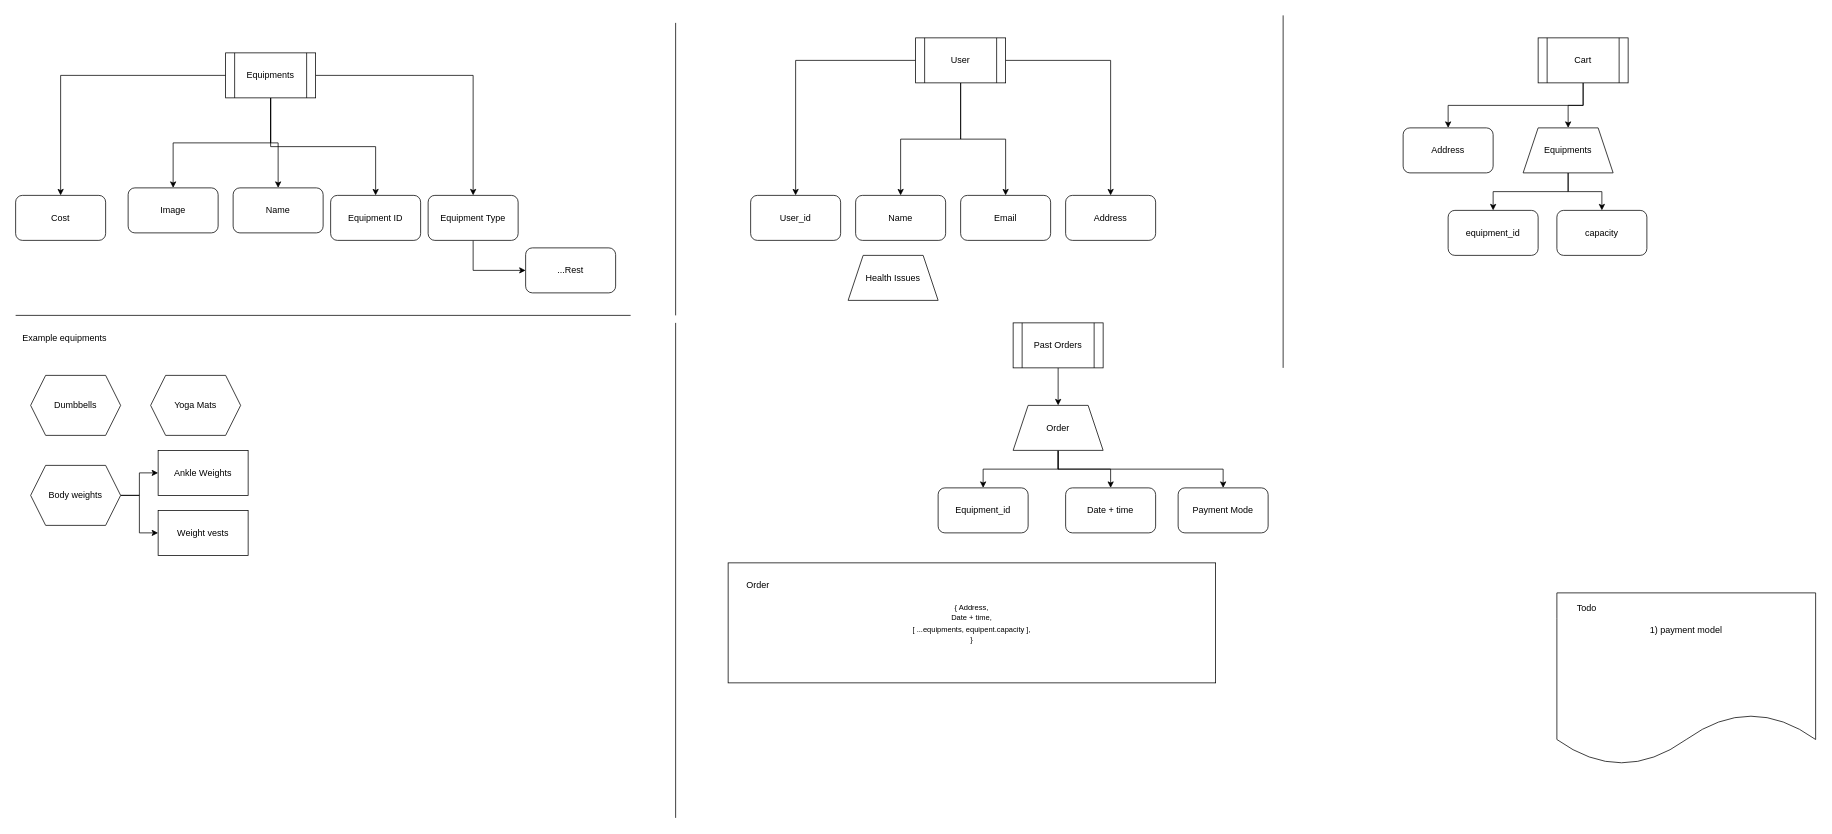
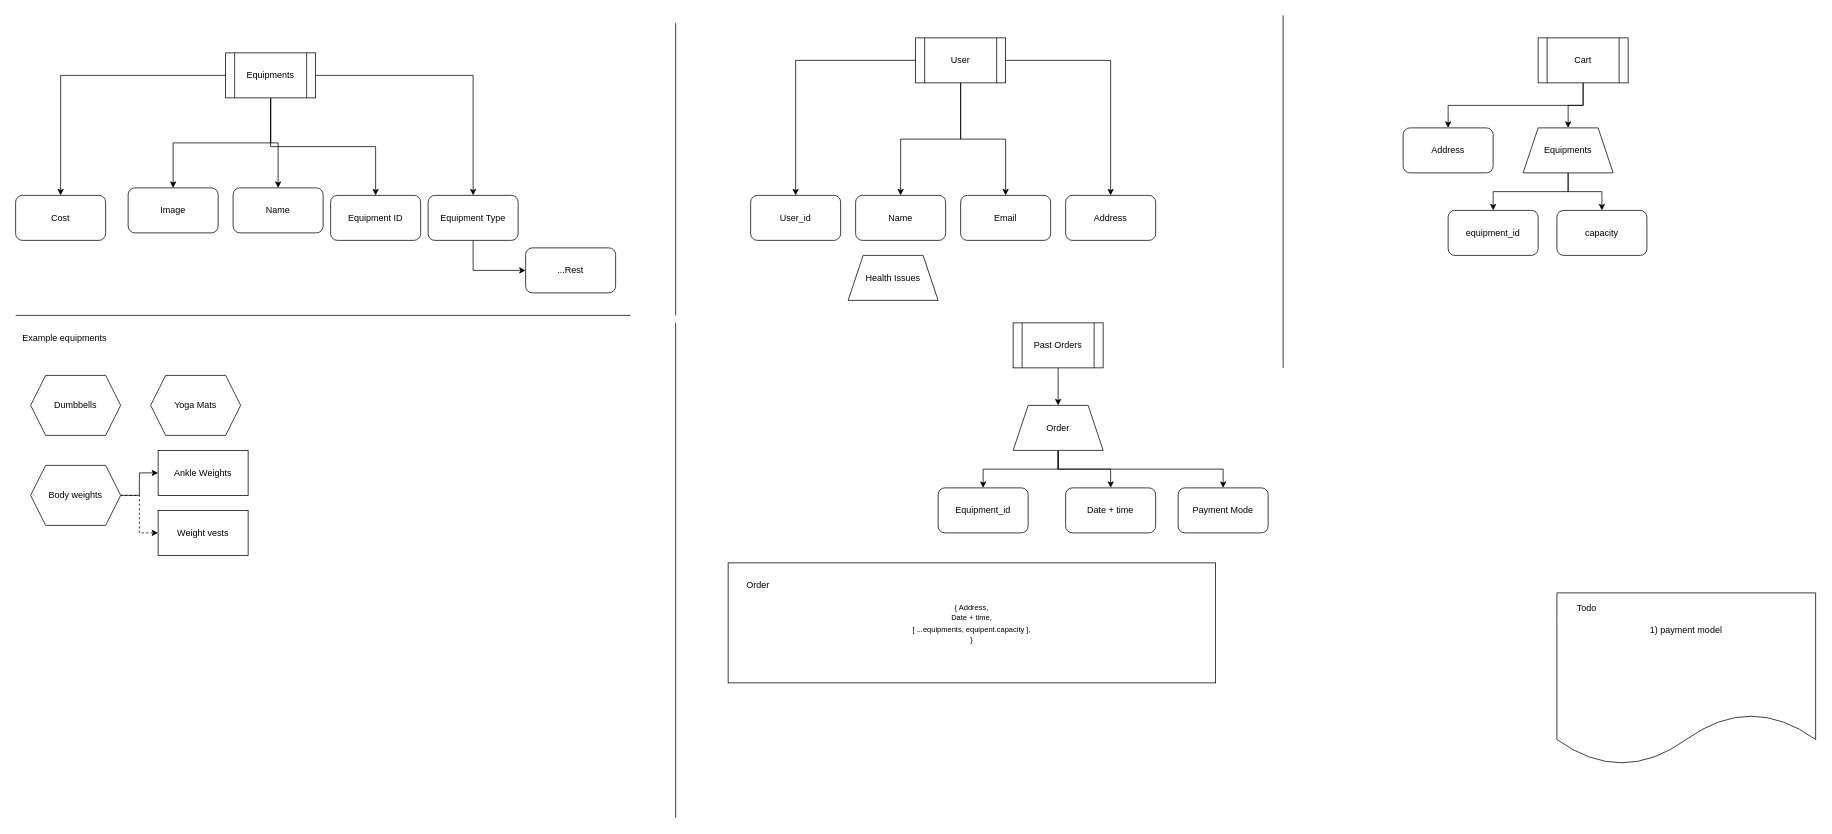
(139, 521) -> (139, 521)
